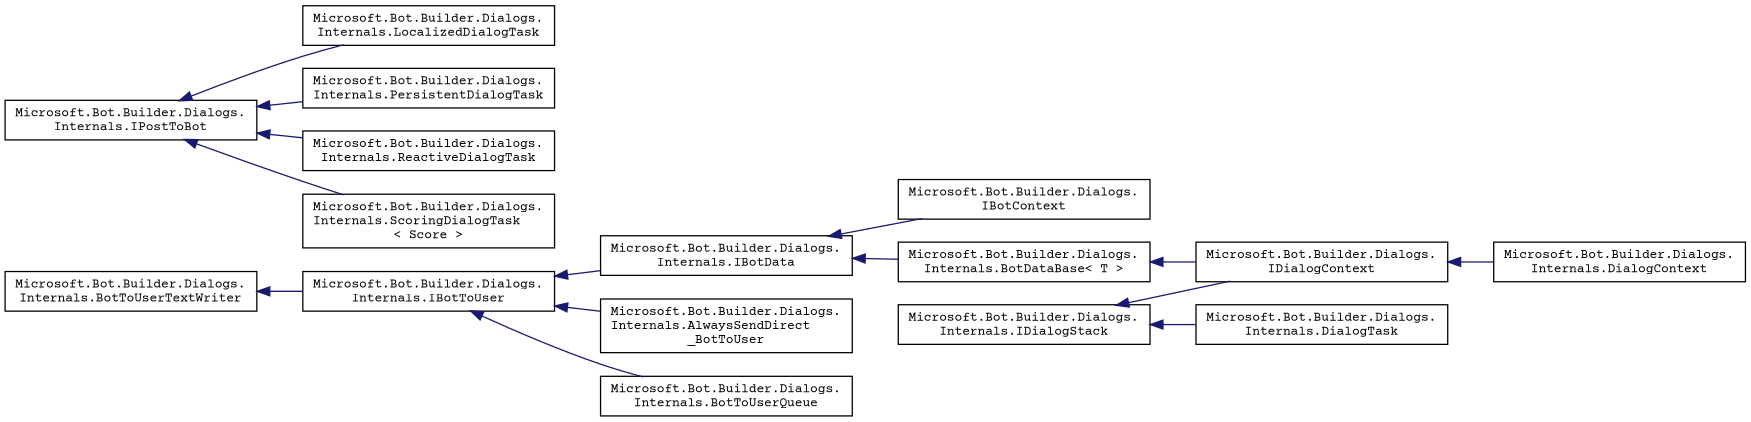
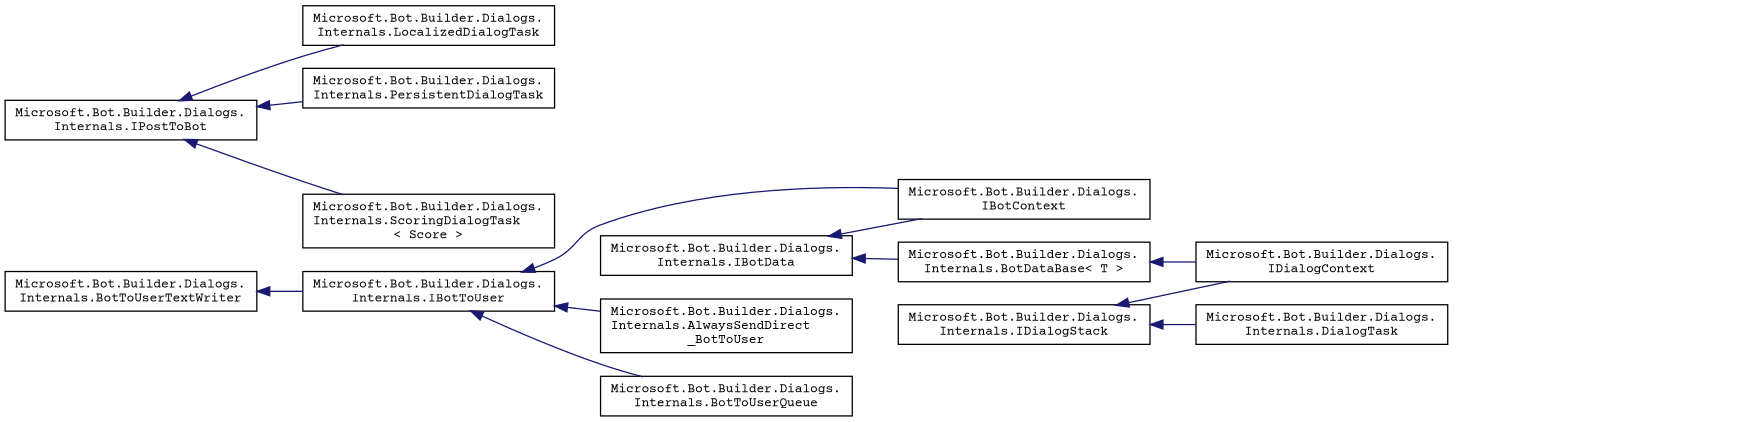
(429, 151) -> none
(1620, 262) -> none
(584, 273) -> (708, 198)
